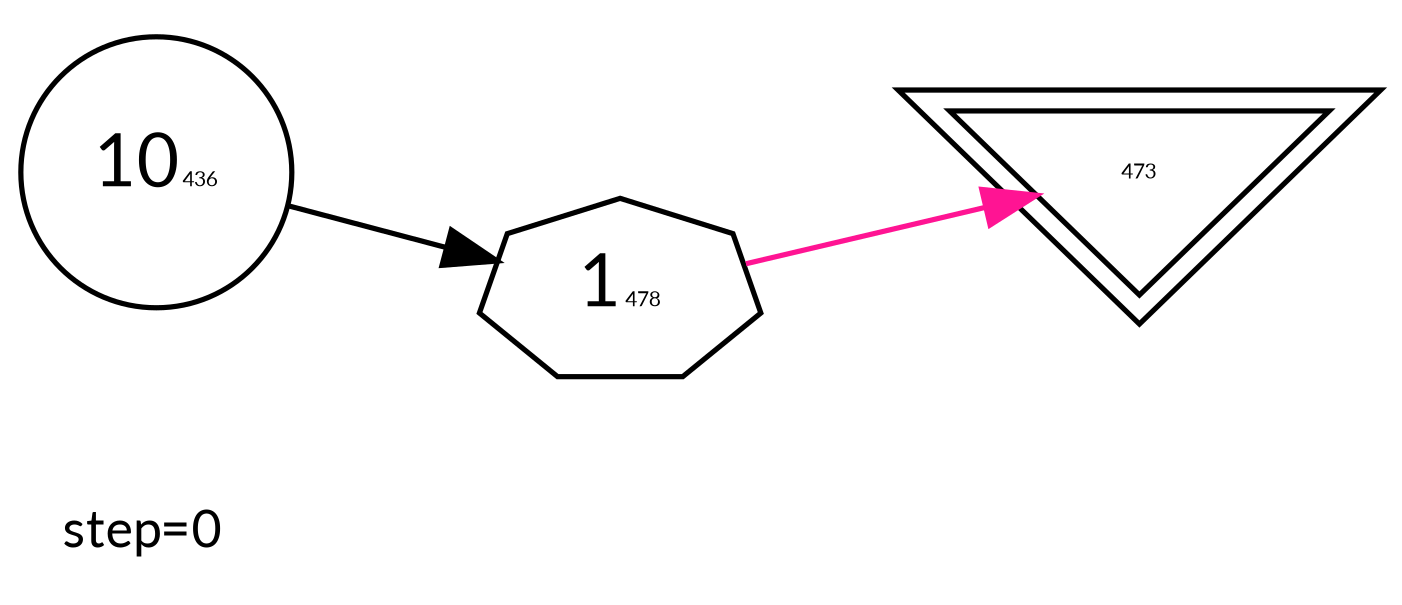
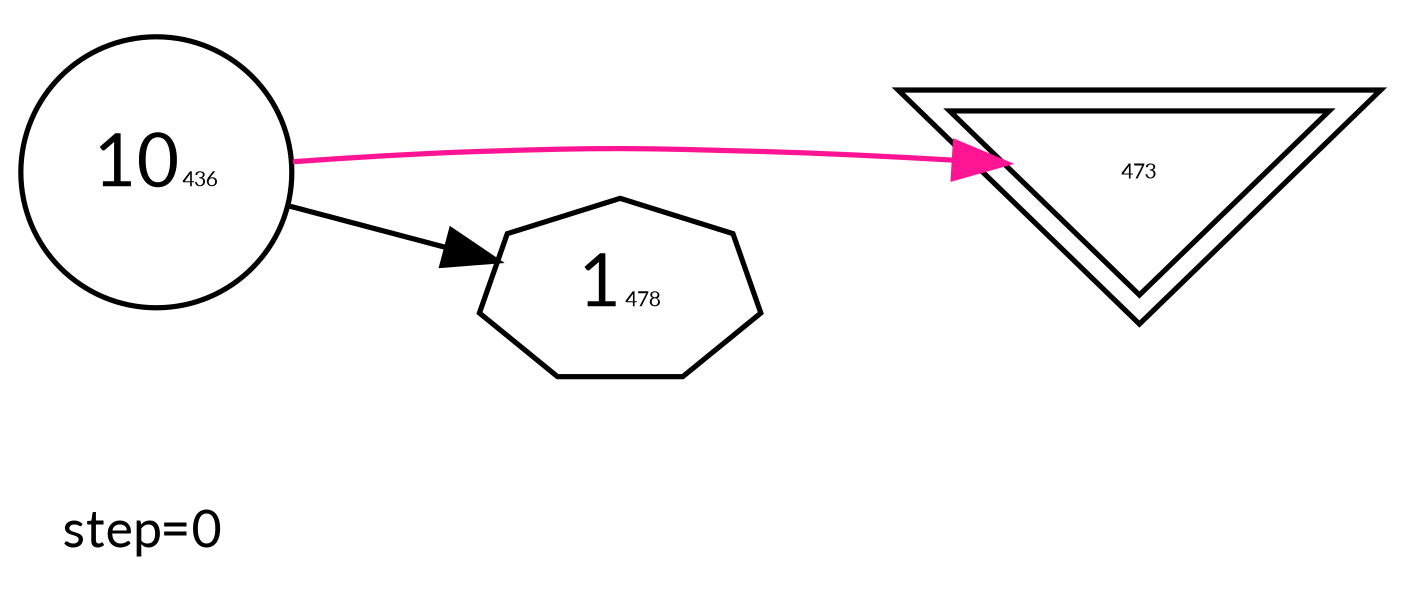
(865, 236) -> (623, 149)
